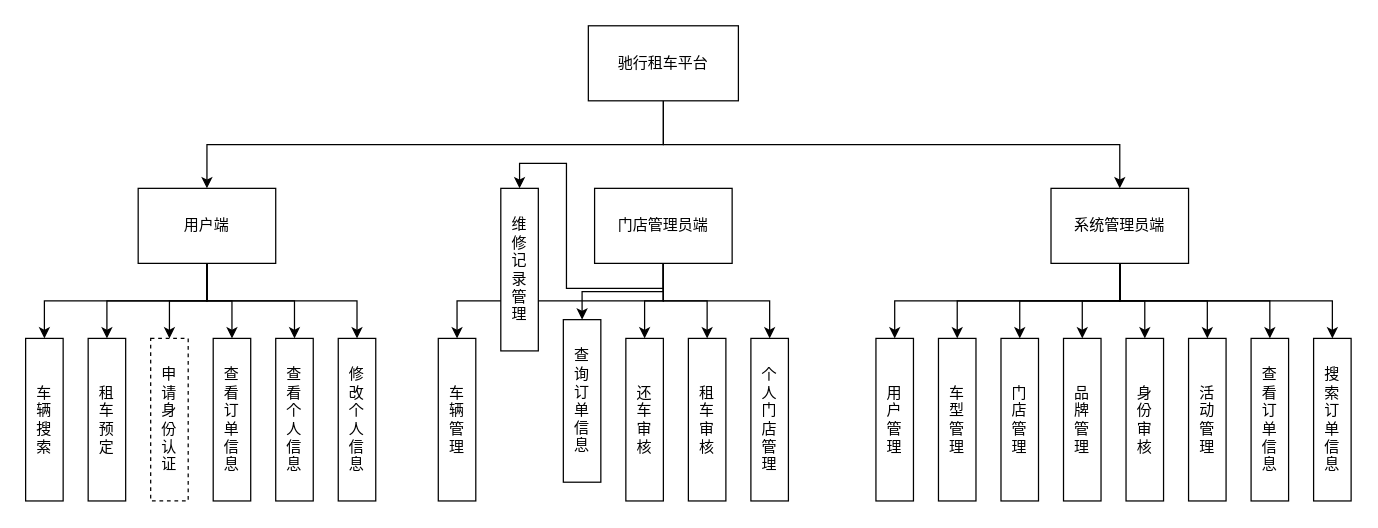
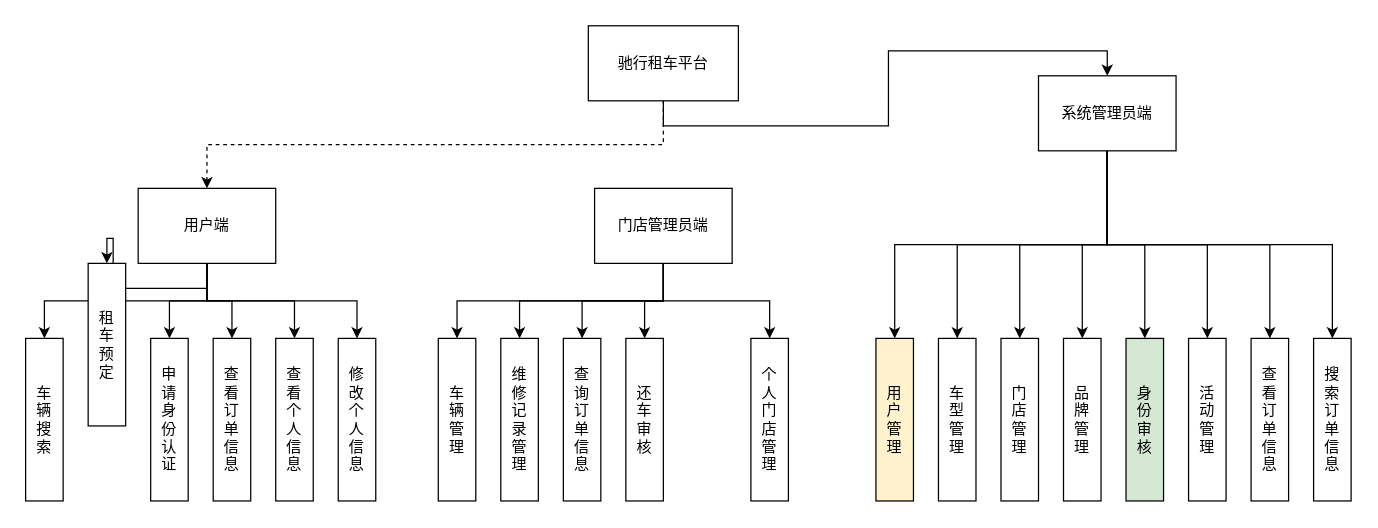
(418, 144) -> (418, 144)
(1119, 226) -> (1107, 113)
(519, 269) -> (519, 419)
(707, 316) -> none
(582, 401) -> (582, 419)
(107, 419) -> (107, 344)
(169, 419) -> (169, 419)
(707, 419) -> none
(894, 419) -> (894, 419)
(1144, 419) -> (1144, 419)
